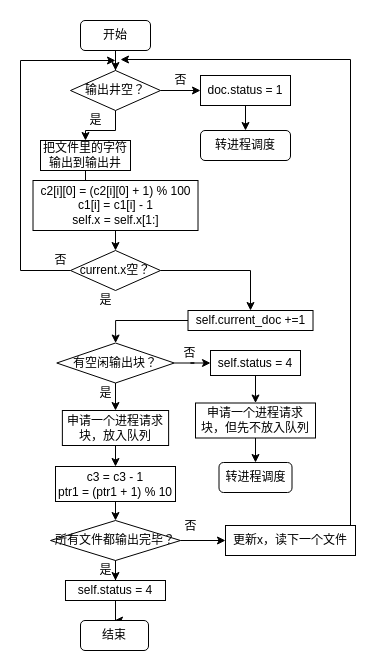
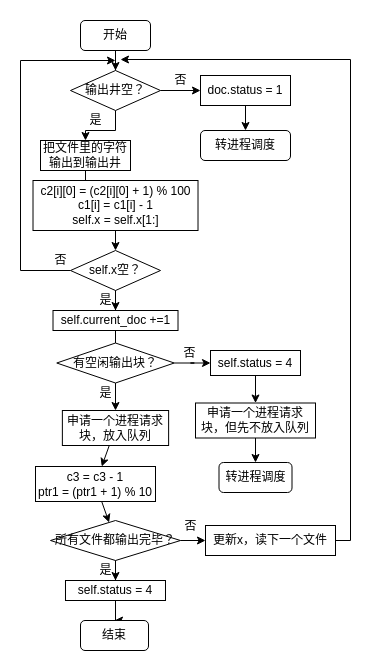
(116, 271) -> (116, 271)
(251, 321) -> (116, 321)
(116, 484) -> (96, 484)
(291, 541) -> (271, 541)
